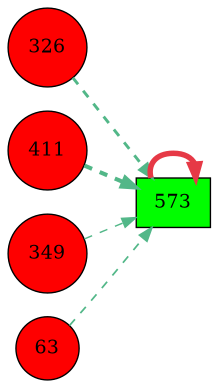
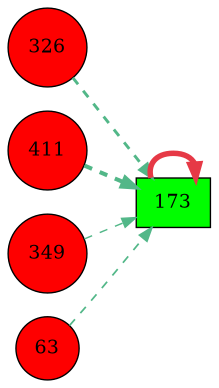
(173, 203) -> (173, 203)
